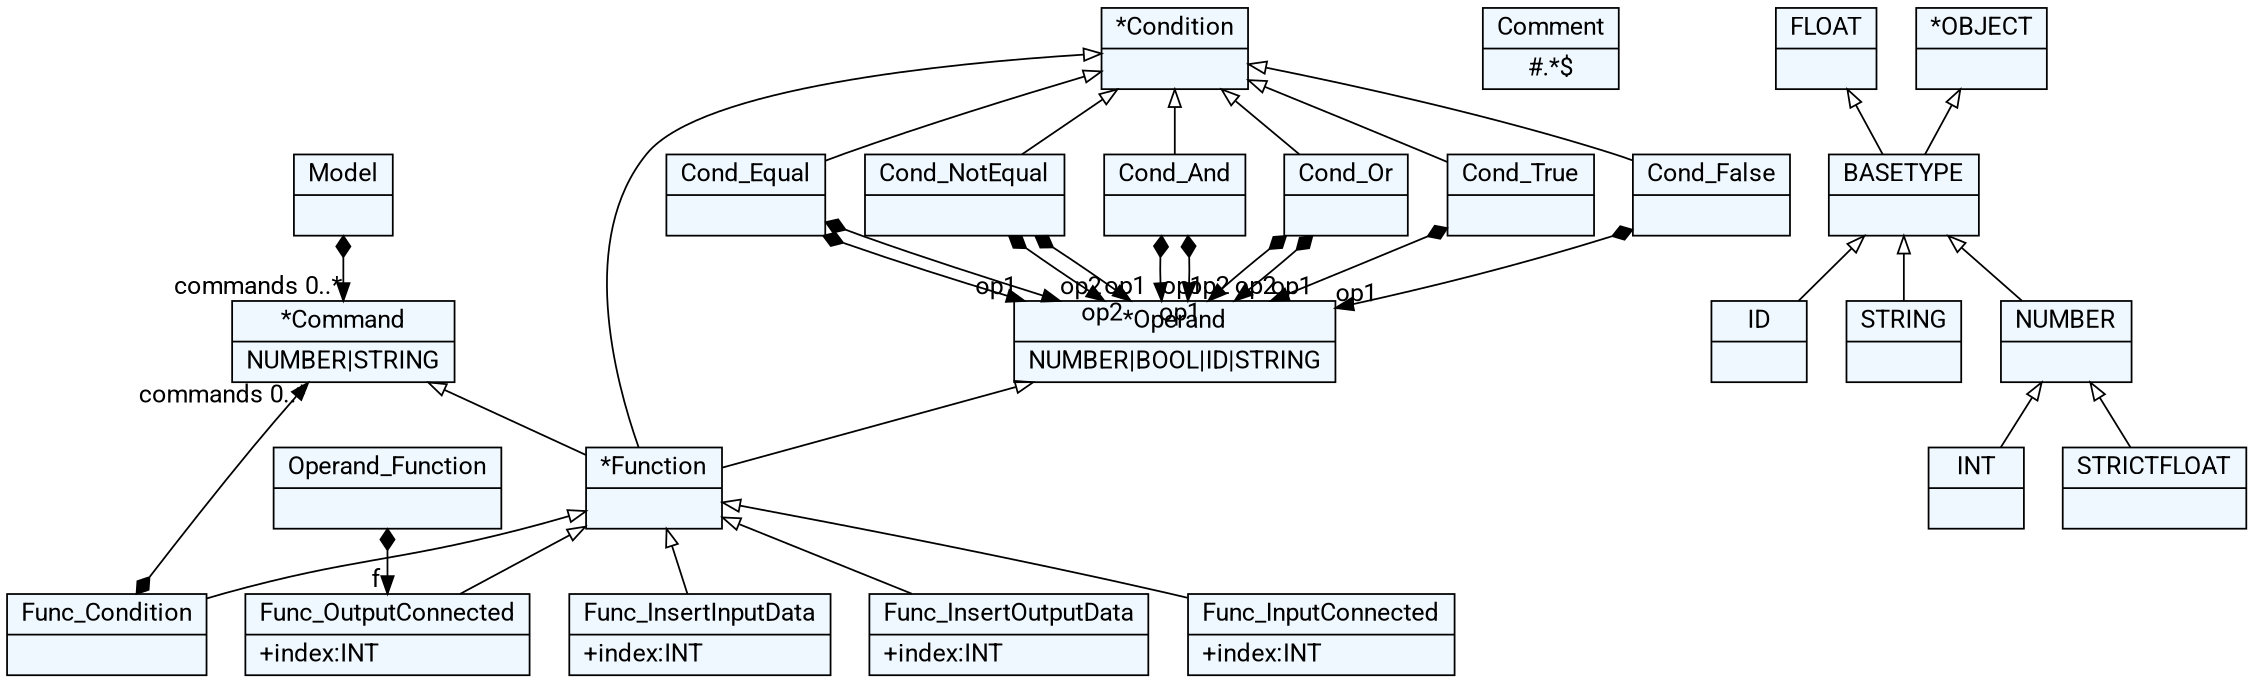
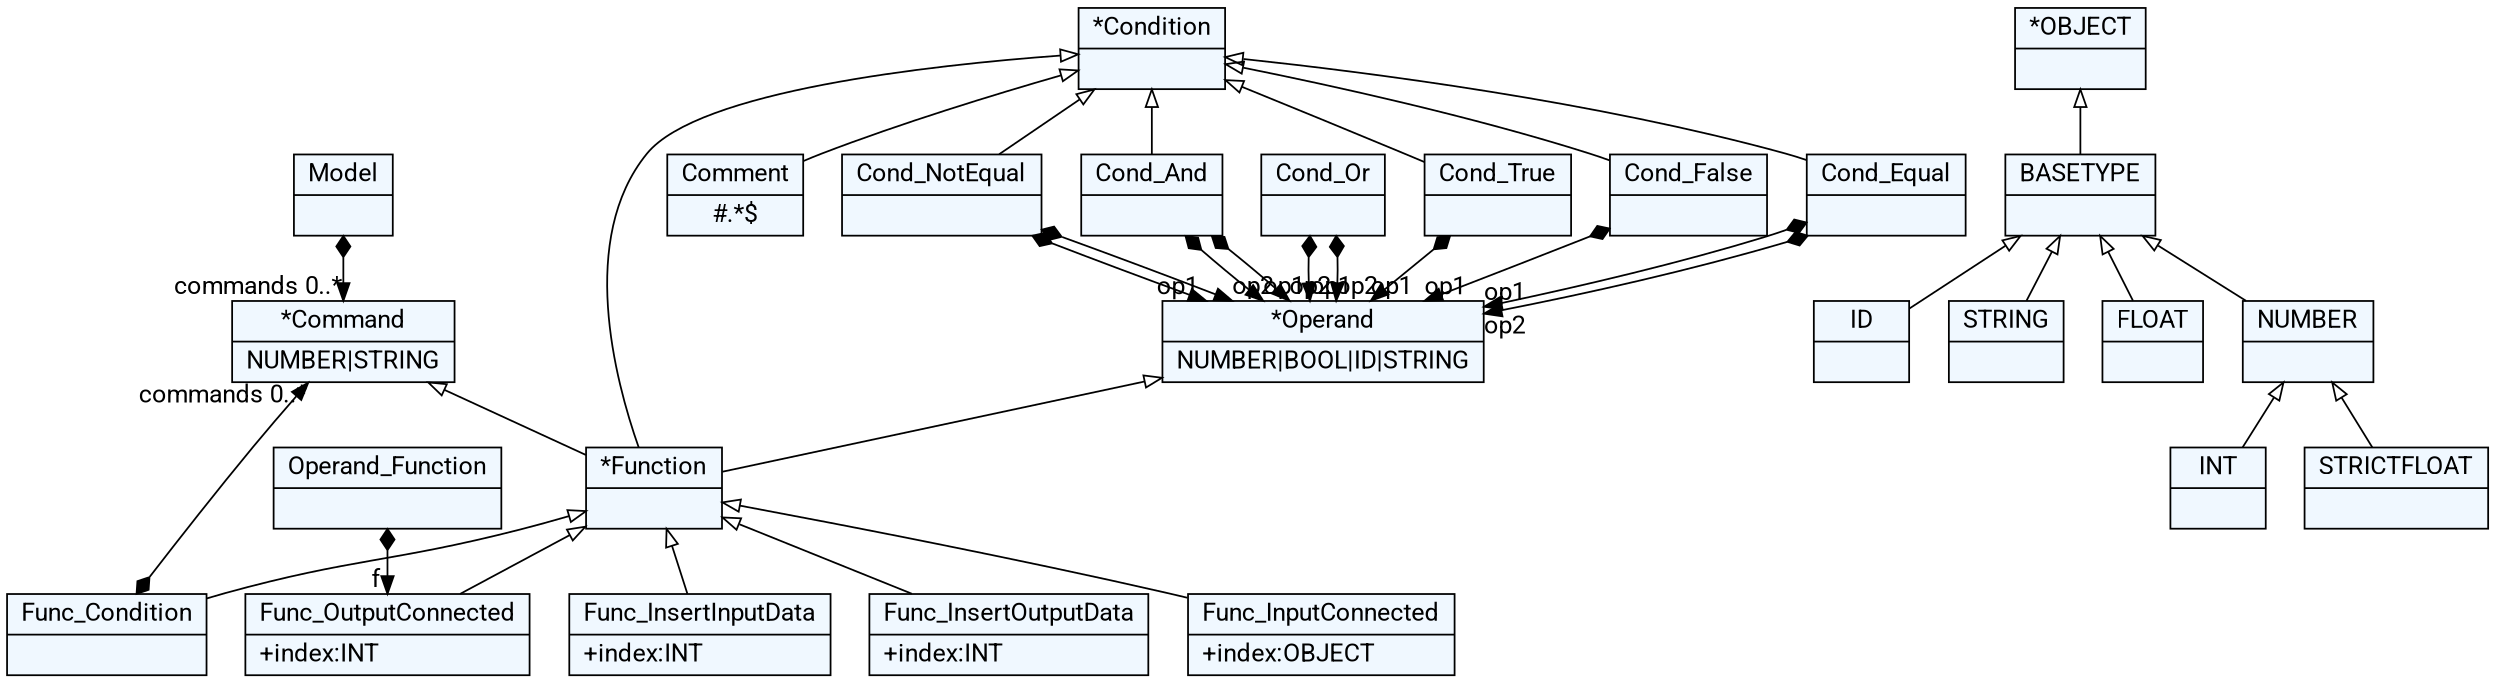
(1267, 128) -> (931, 115)
(1869, 130) -> (2121, 276)
(1262, 654) -> (1289, 654)
